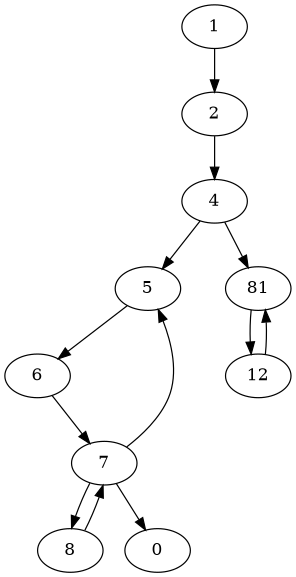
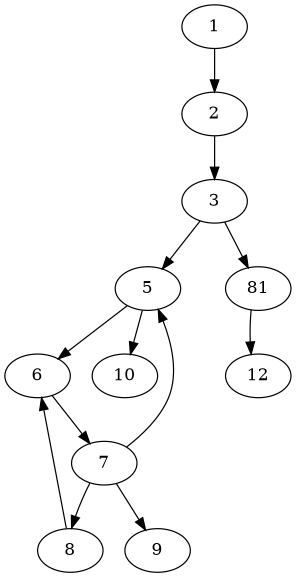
(215, 201) -> (215, 201)
(266, 338) -> none
none -> (125, 376)
(93, 514) -> (55, 469)
(158, 550) -> (158, 550)
